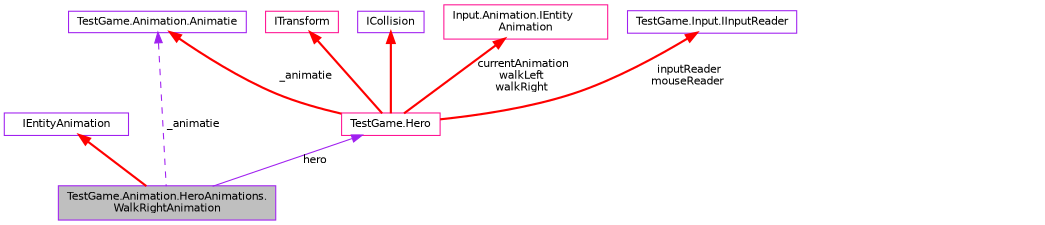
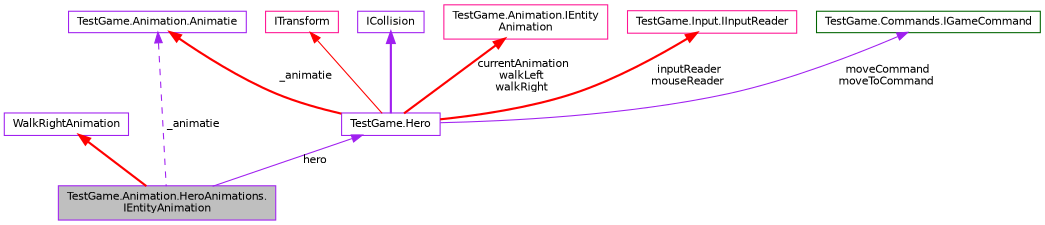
(526, 22) -> (526, 22)
(712, 22) -> (712, 22)
none -> (928, 22)
(350, 77) -> (350, 77)
(391, 78) -> (391, 78)
(66, 124) -> (66, 124)
(391, 124) -> (391, 124)
(167, 203) -> (167, 203)
